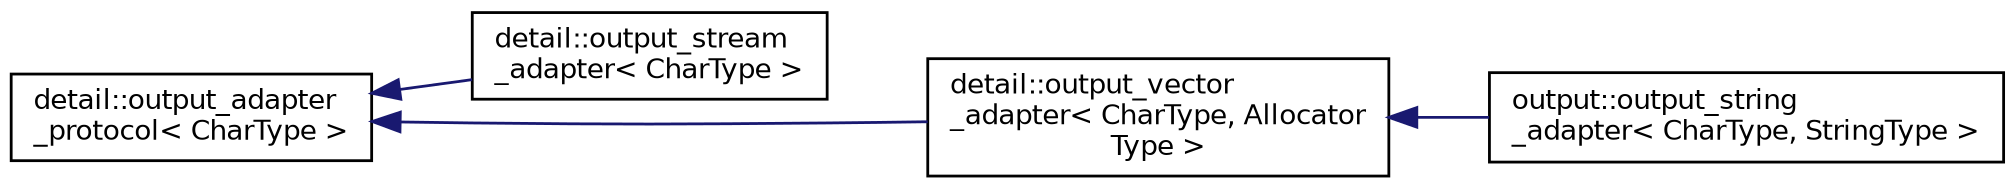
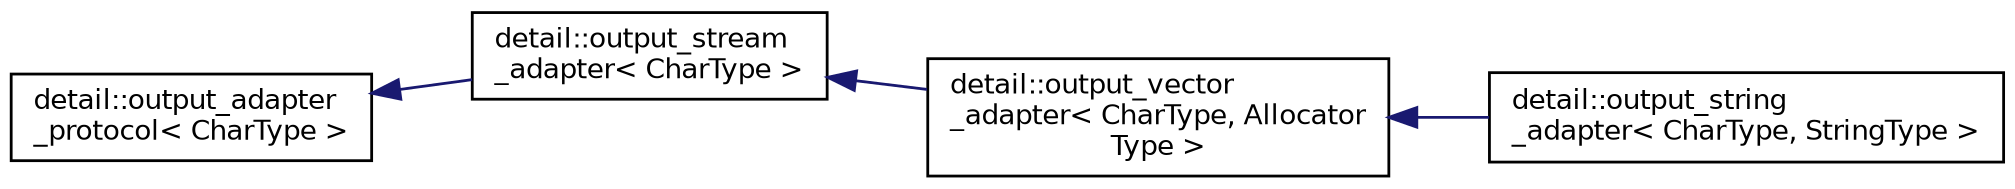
(1747, 117) -> (1747, 117)
(664, 124) -> (891, 85)
